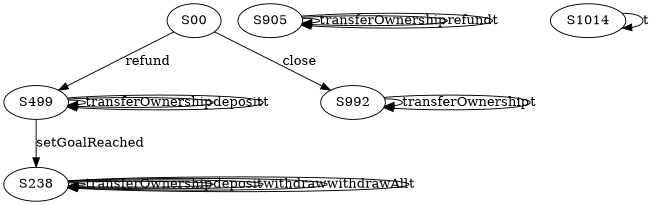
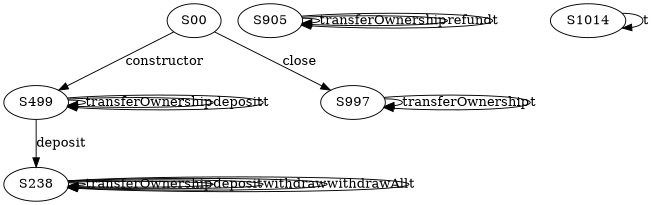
(148, 62) -> (165, 62)
(353, 102) -> (353, 102)
(90, 143) -> (61, 143)
